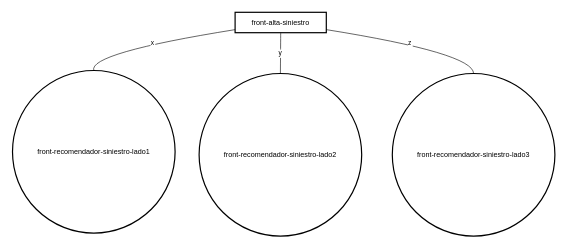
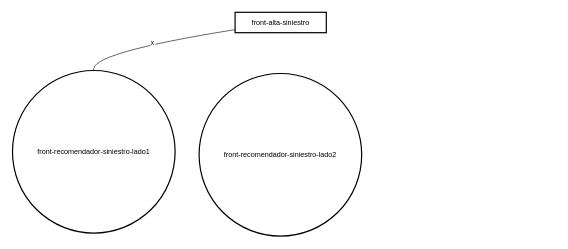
(403, 44) -> none
(280, 53) -> none
(473, 155) -> none
